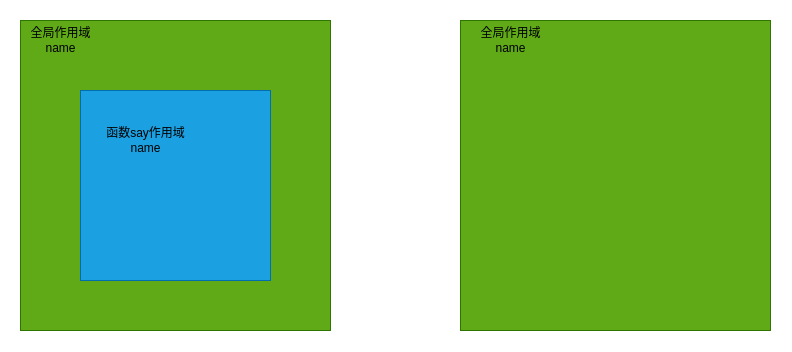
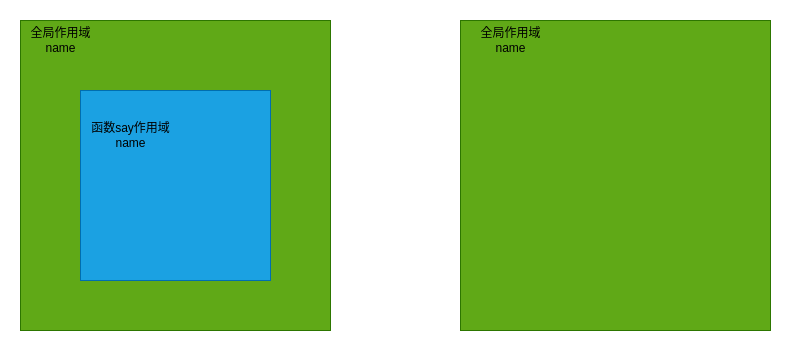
(146, 141) -> (131, 136)
